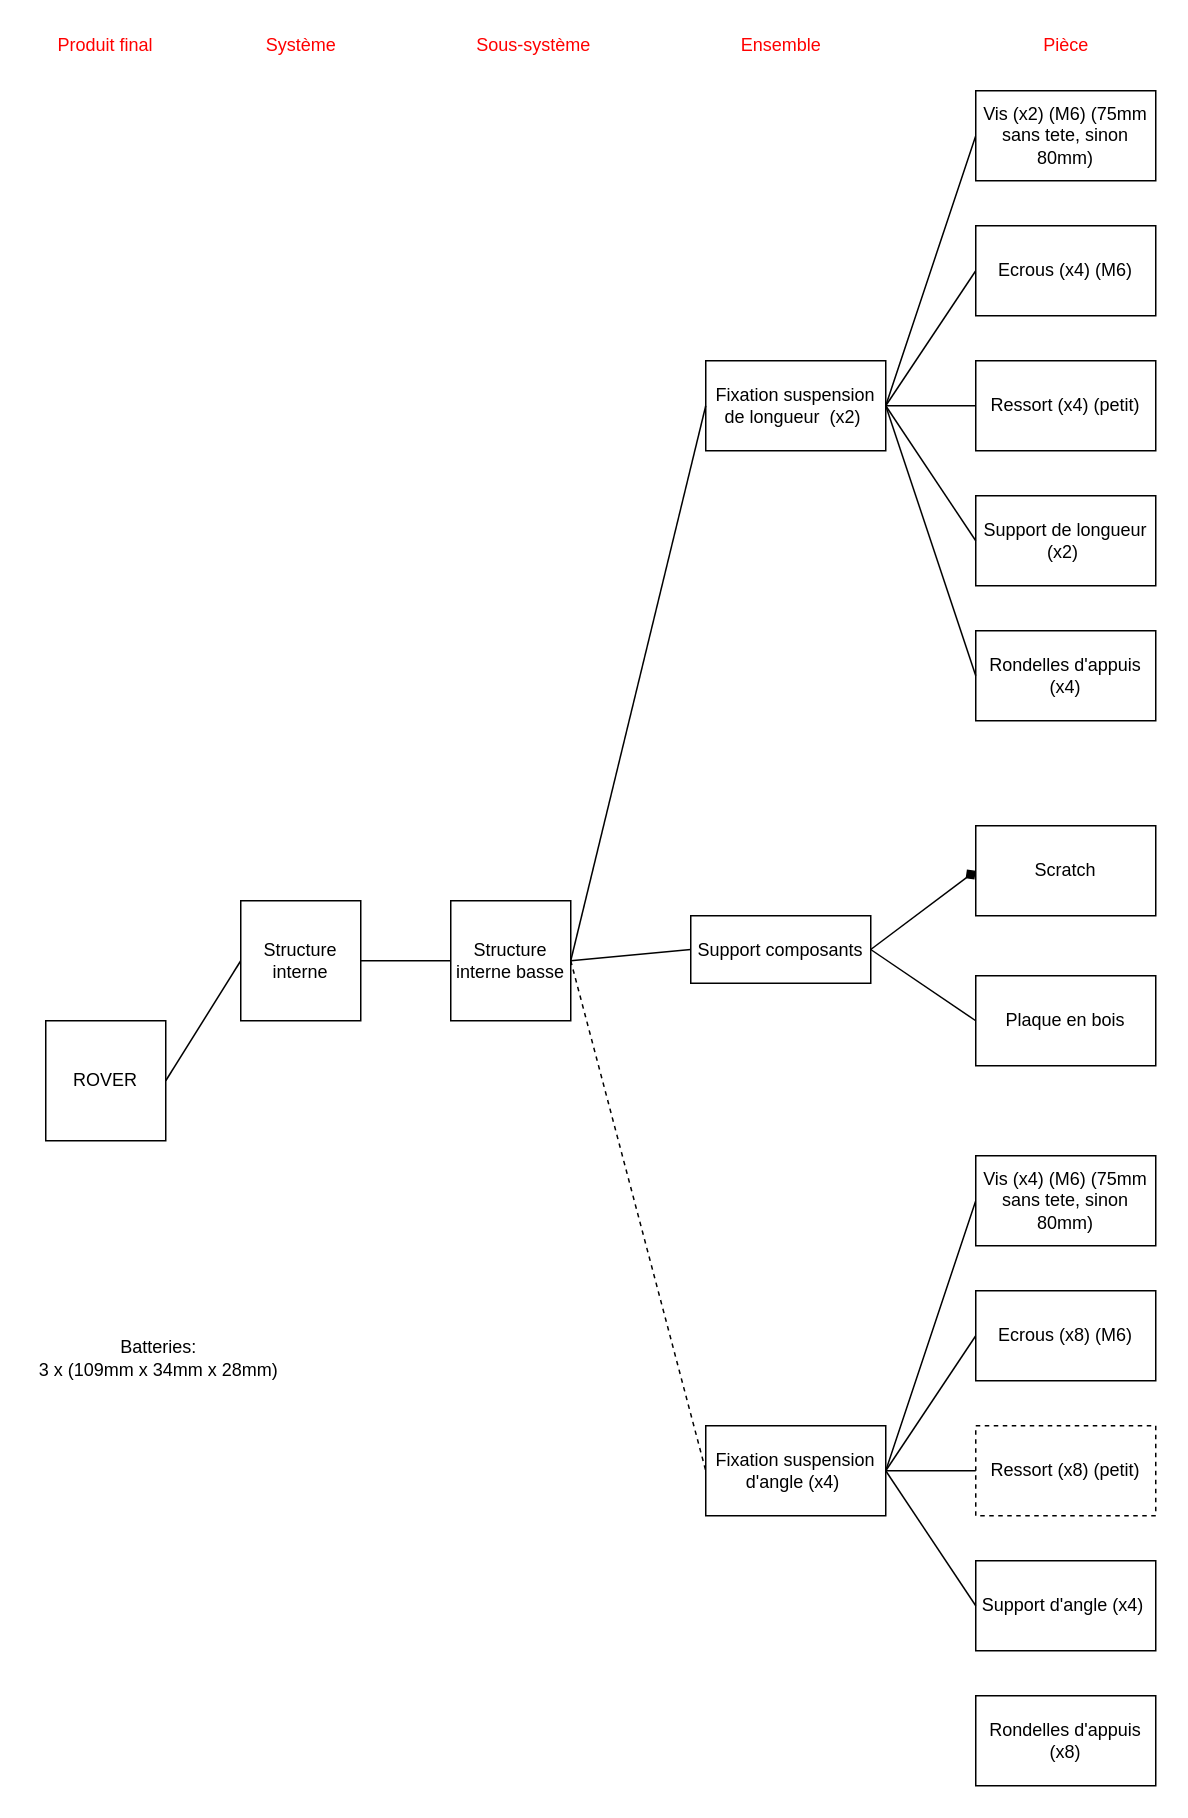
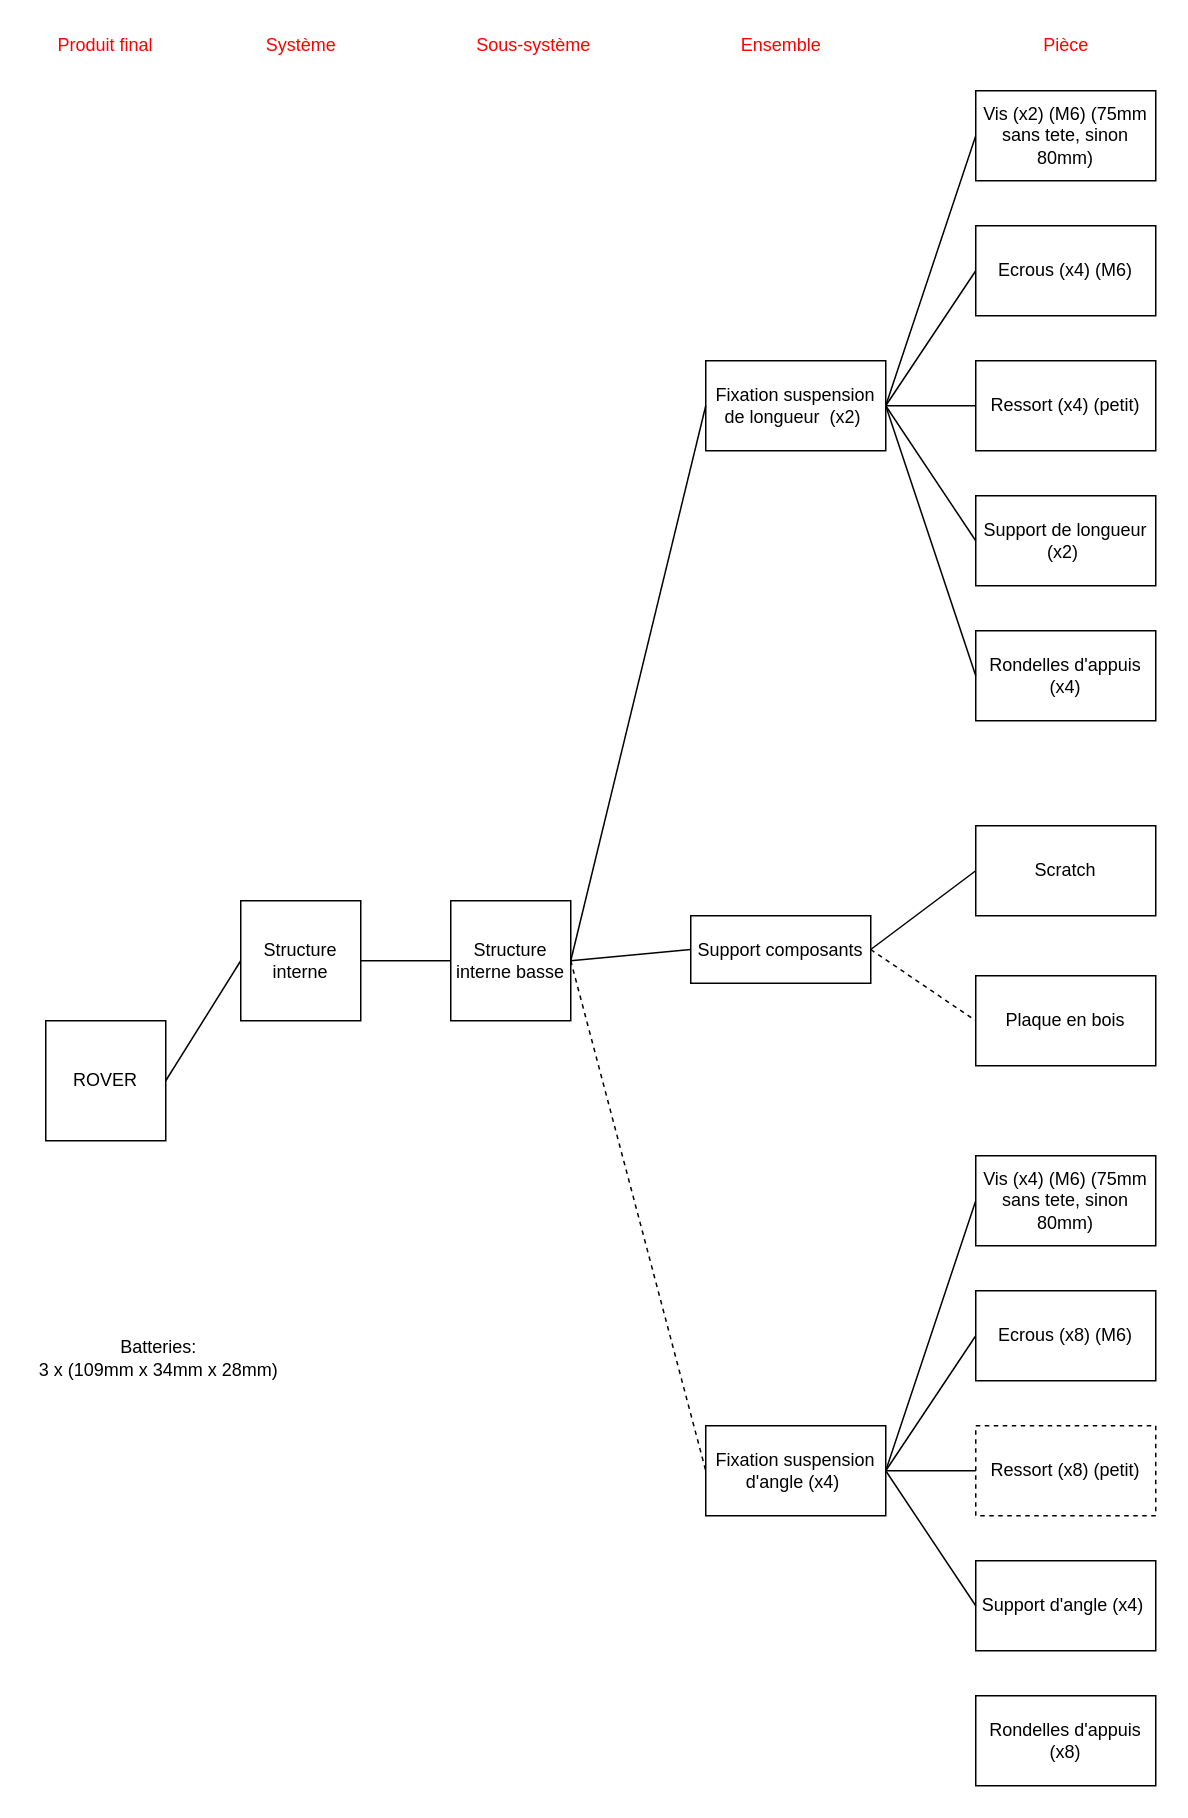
(966, 878) -> (971, 874)
(924, 986) -> (924, 986)
